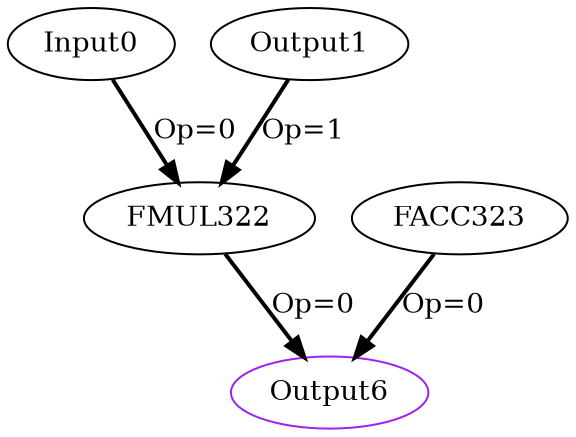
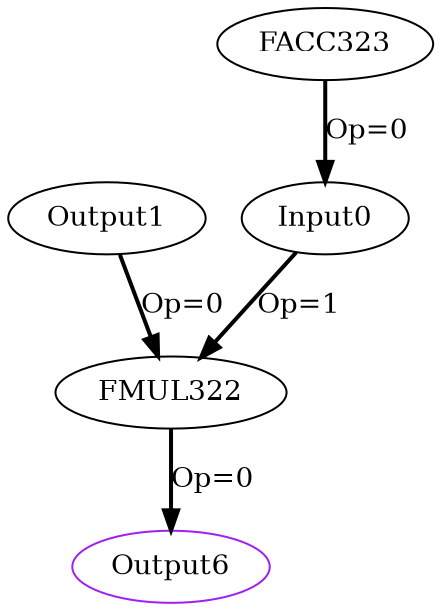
(195, 131) -> (299, 305)
(304, 131) -> (183, 305)
(401, 298) -> (325, 121)
